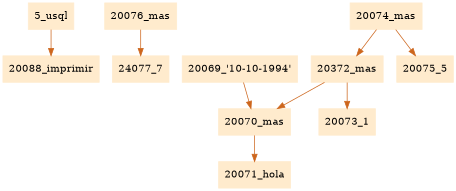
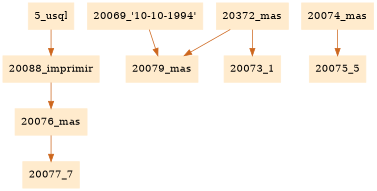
(369, 40) -> none
(141, 69) -> (51, 175)
none -> (51, 92)
(255, 122) -> (162, 69)
(255, 175) -> none
